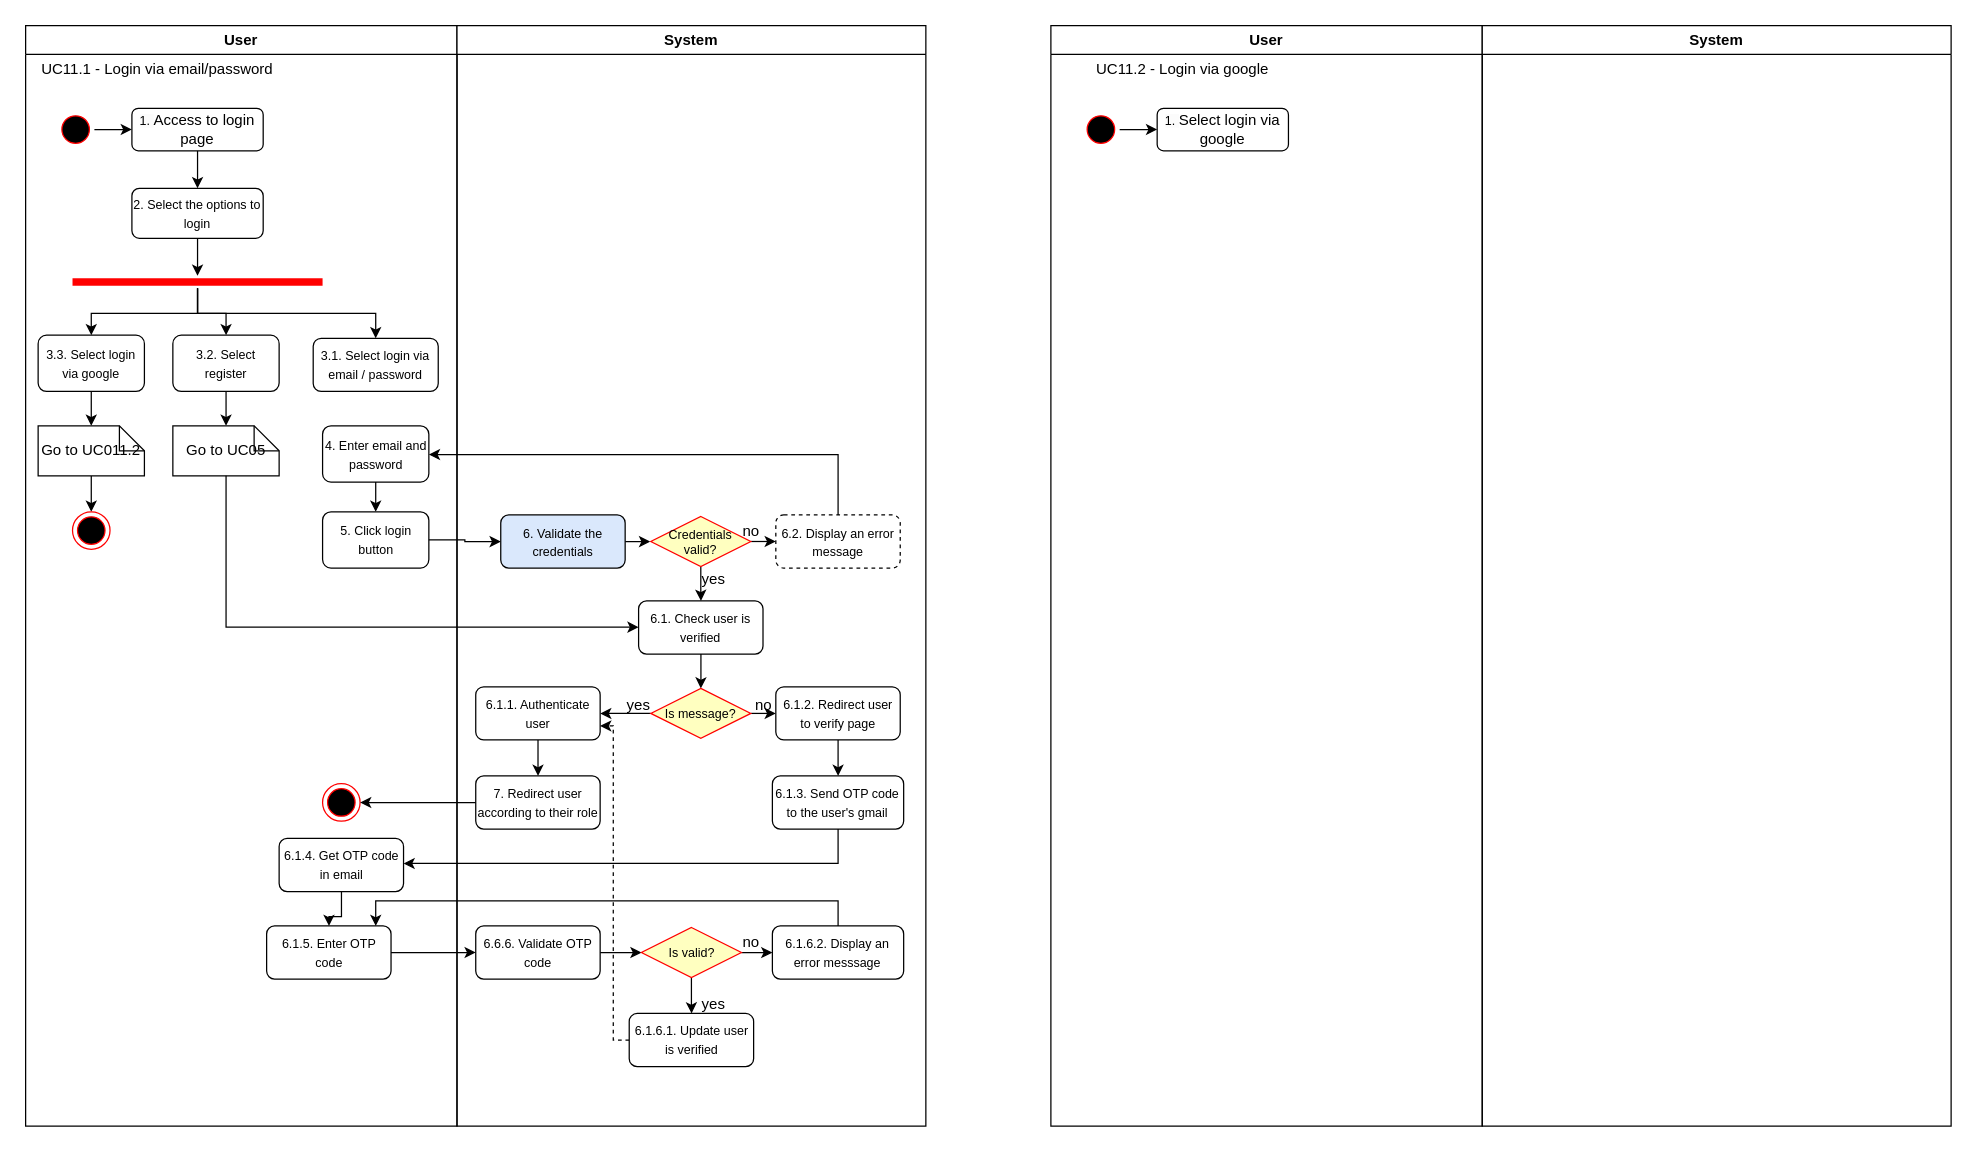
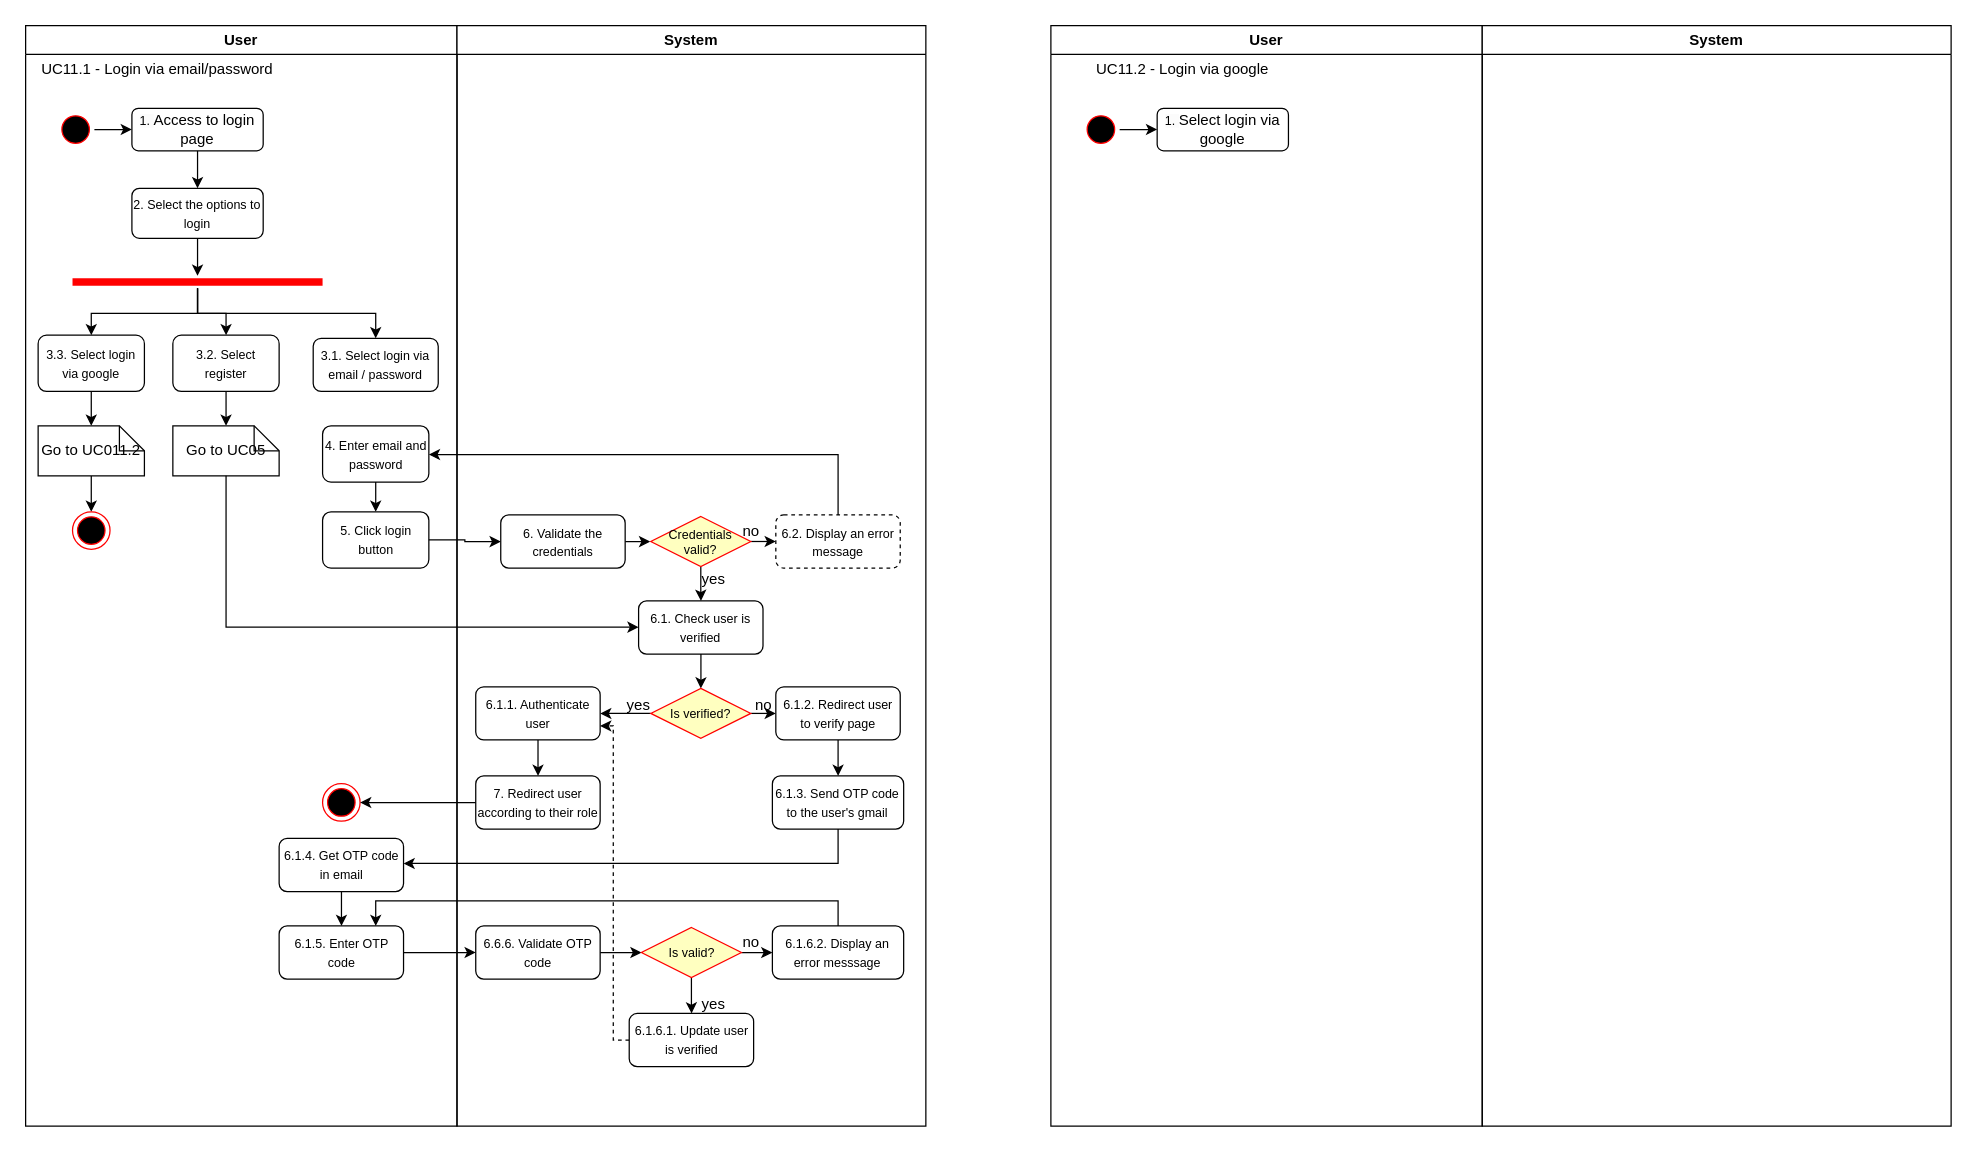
(563, 541) -> (563, 541)
(701, 713) -> (701, 713)
(329, 952) -> (341, 952)
